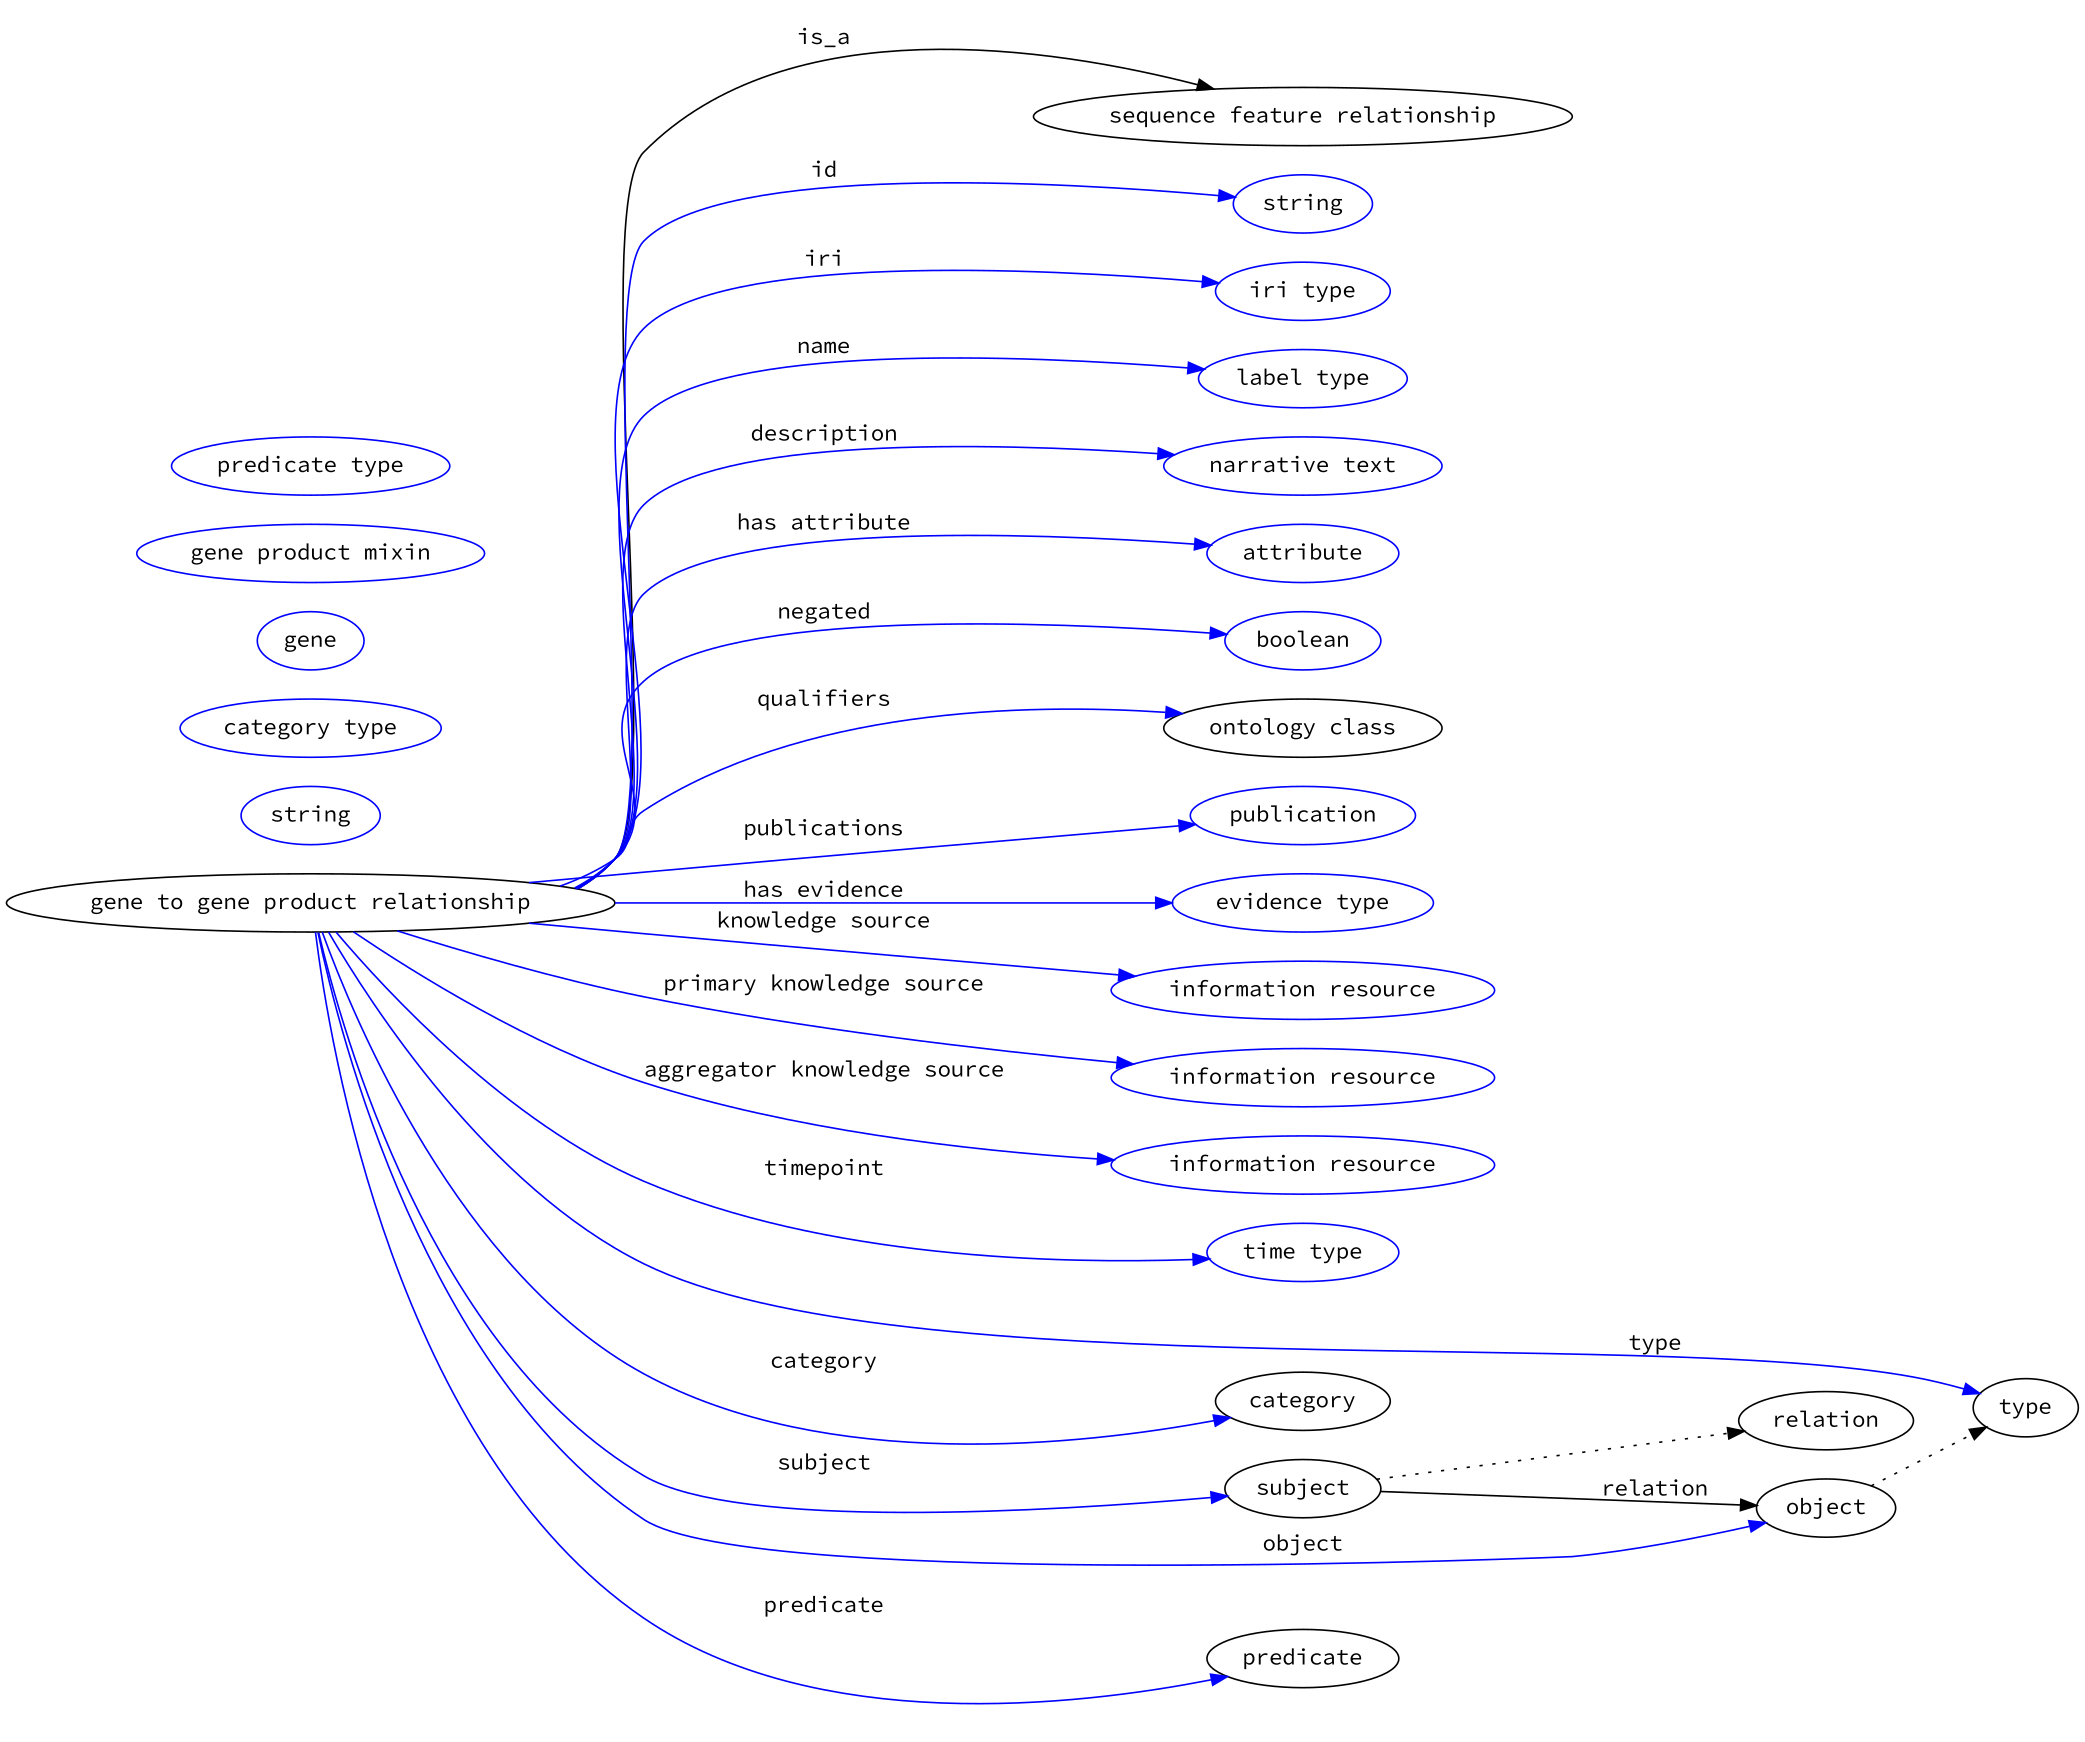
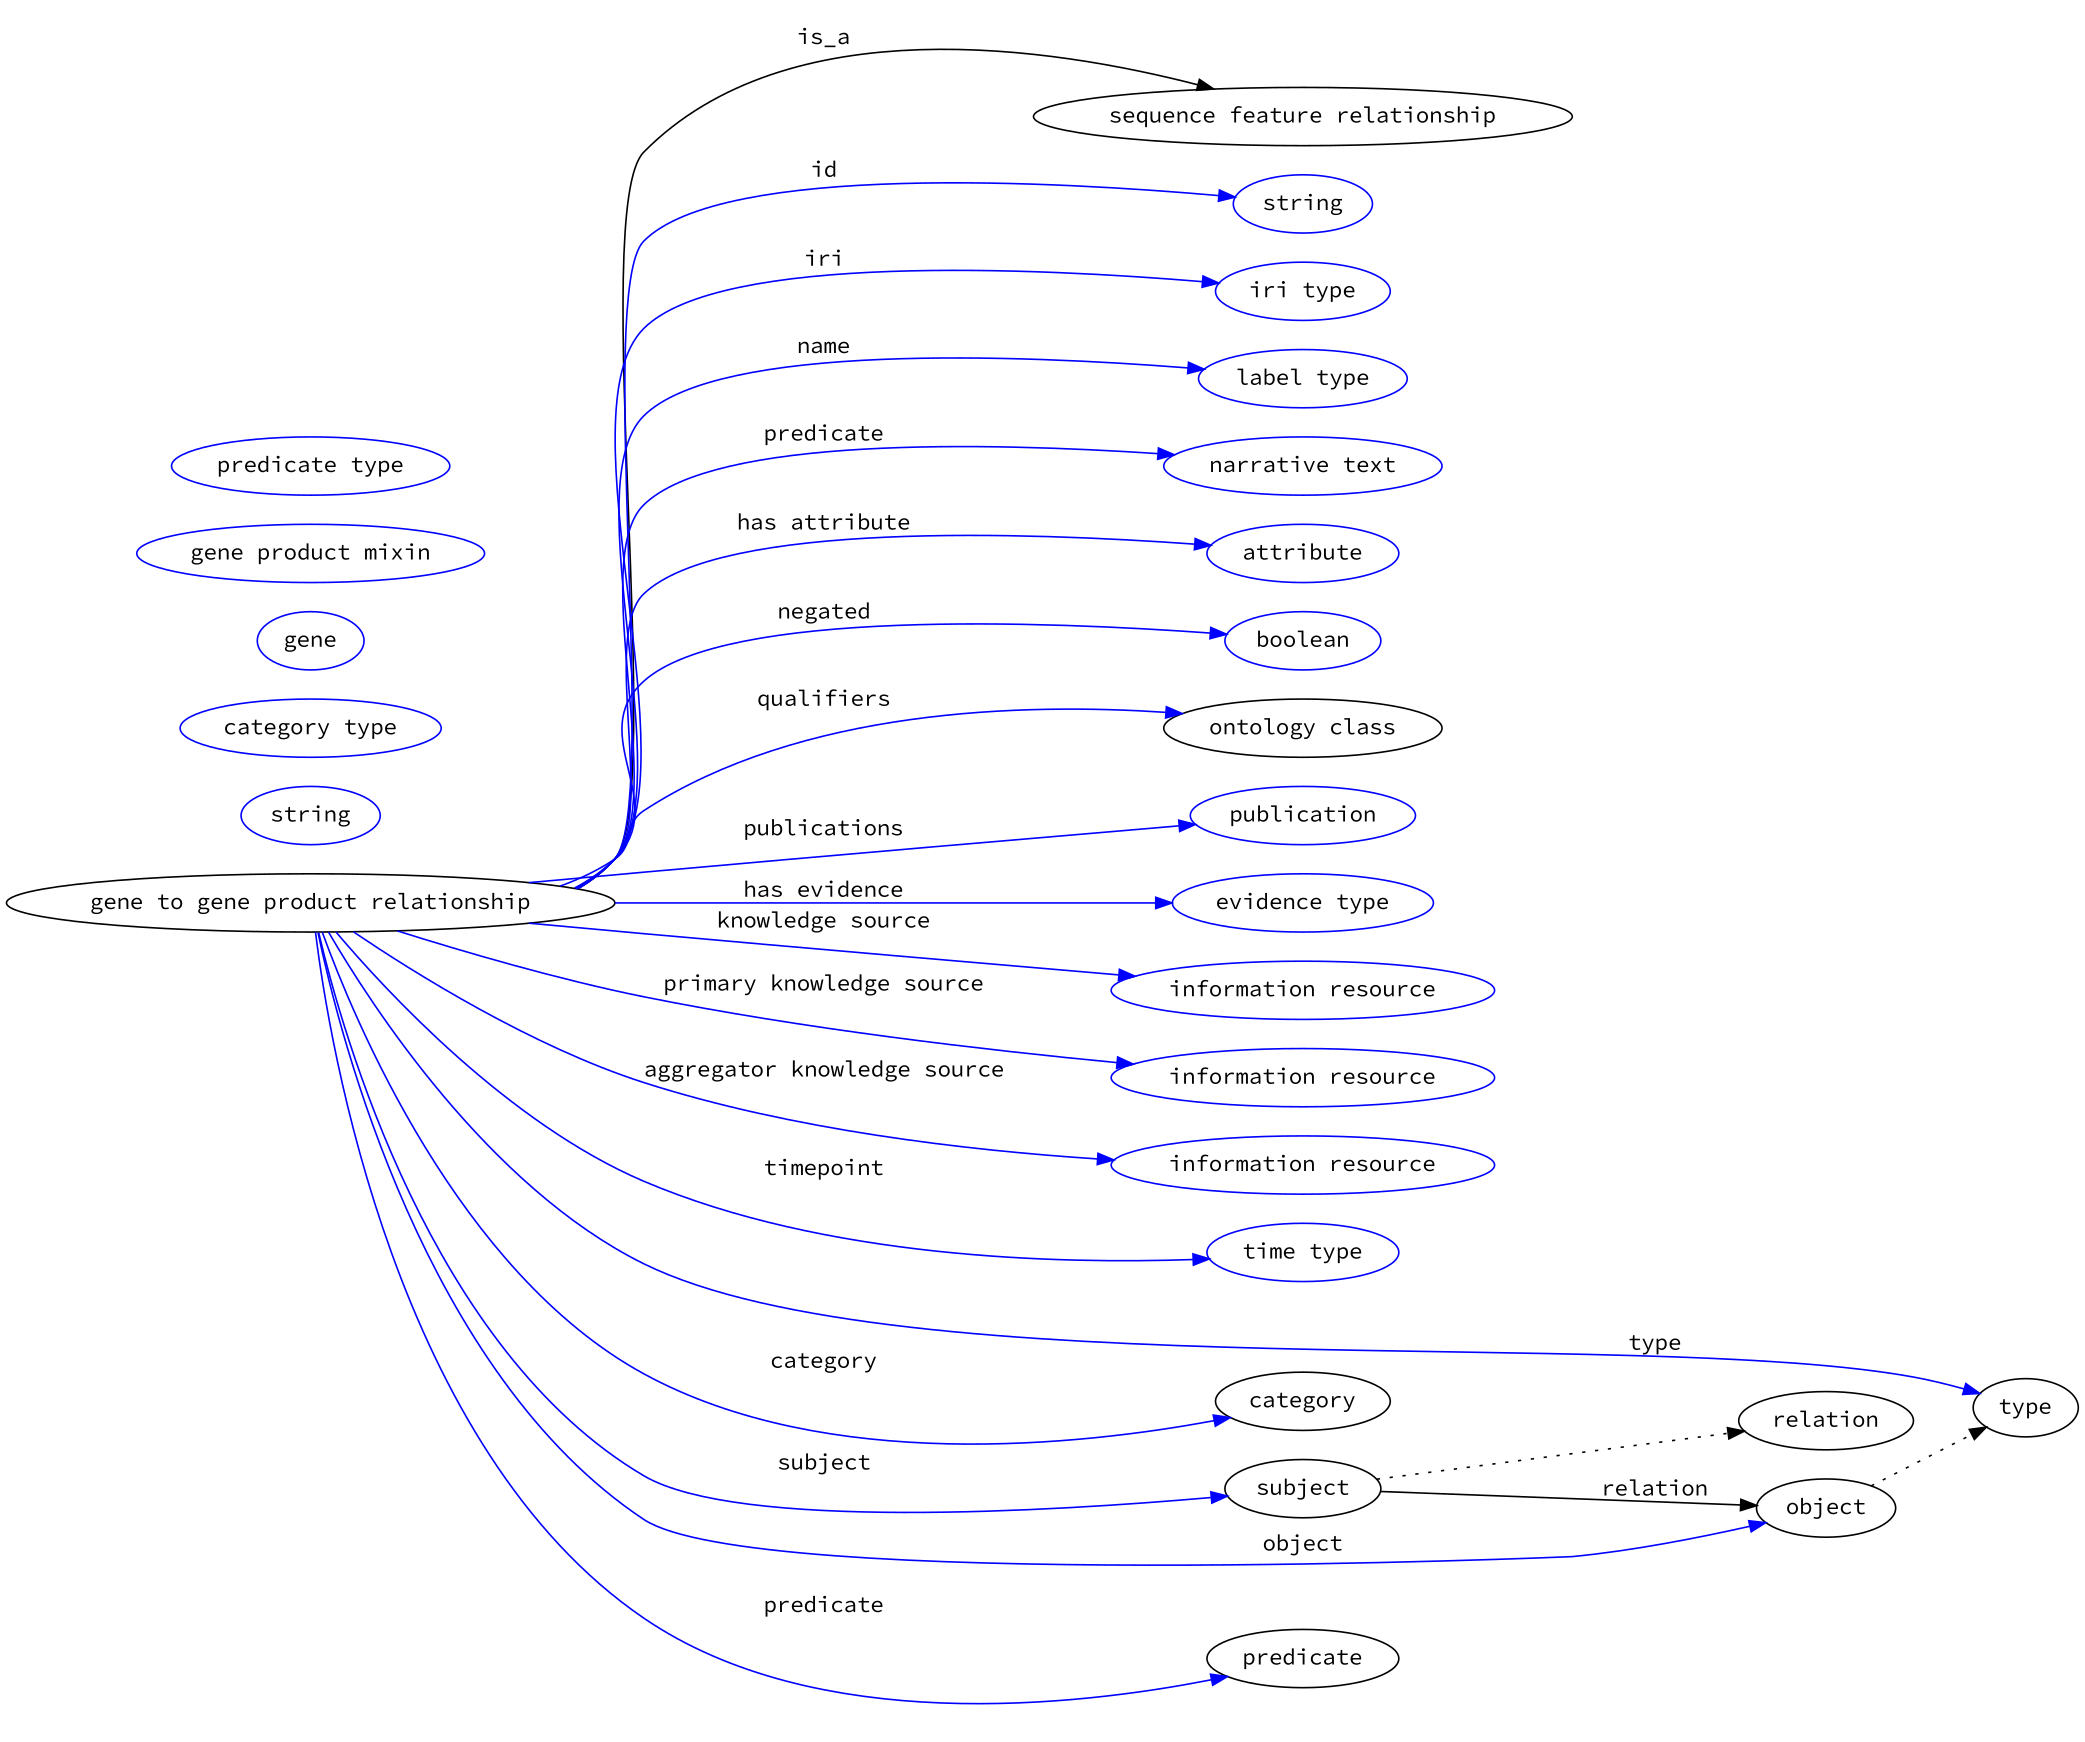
(824, 434) -> (824, 434)
